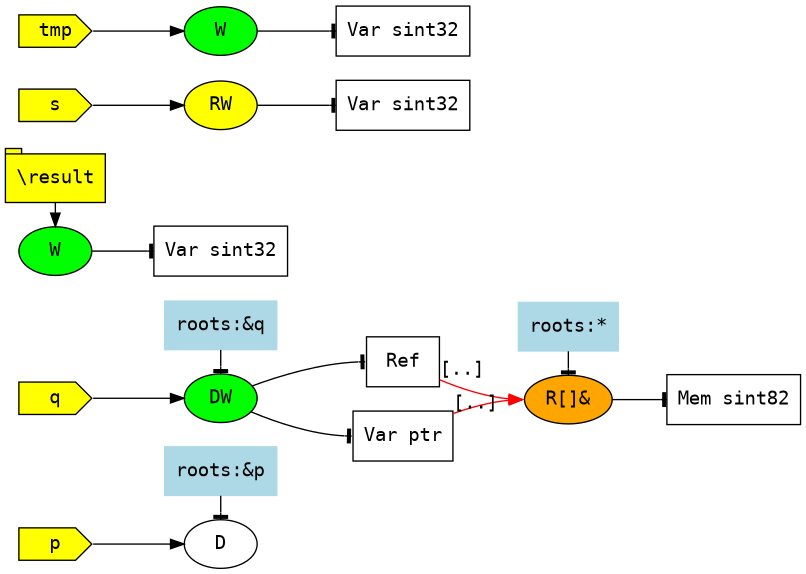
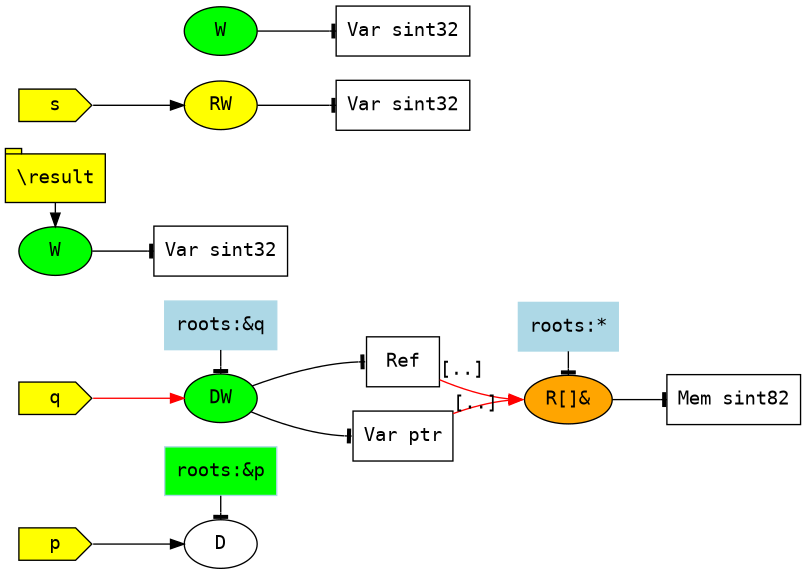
(55, 31) -> none
(132, 398) -> (132, 398)
(221, 471) -> (221, 471)
